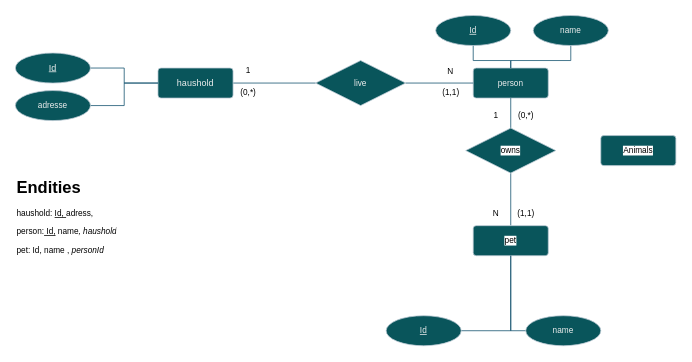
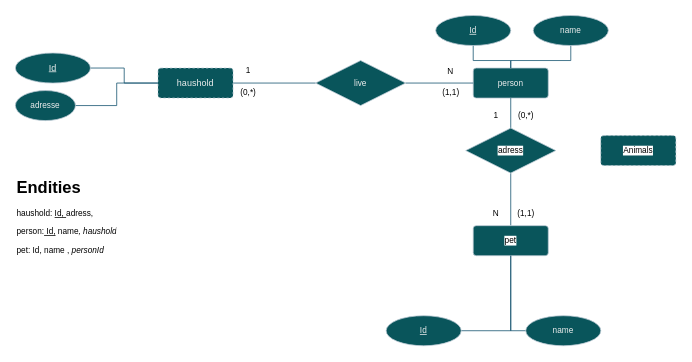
(195, 83) -> (195, 83)
(53, 105) -> (45, 105)
(510, 150) -> (510, 150)
(638, 150) -> (638, 150)
